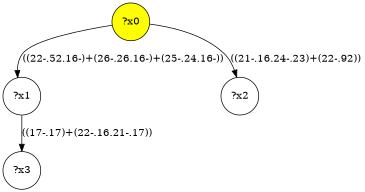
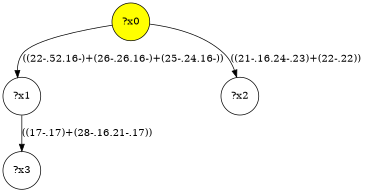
(296, 59) -> (296, 59)
(87, 133) -> (87, 133)
